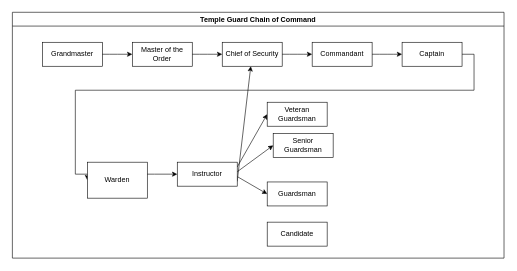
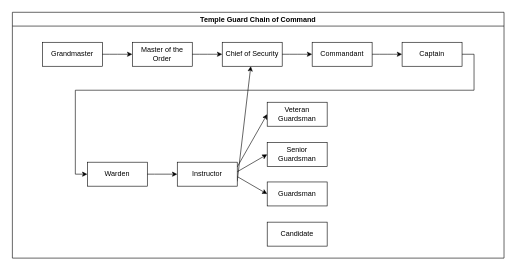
(303, 146) -> (297, 155)
(117, 180) -> (117, 174)
